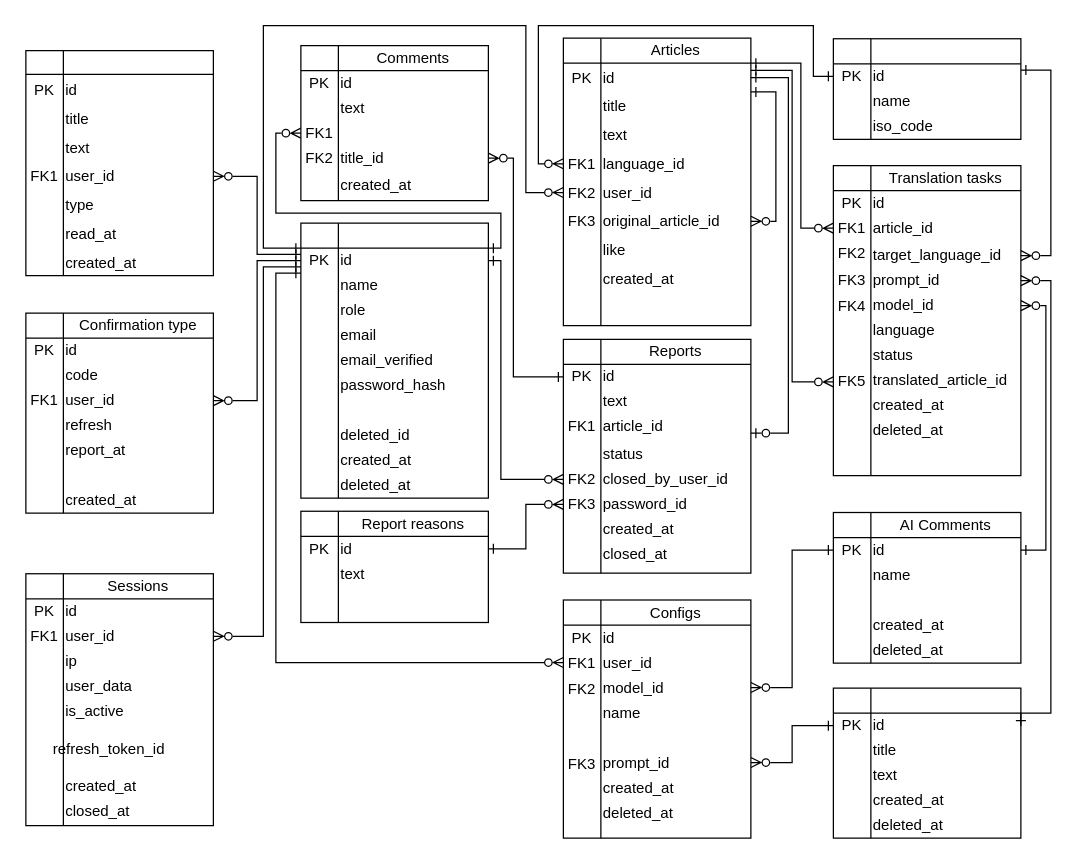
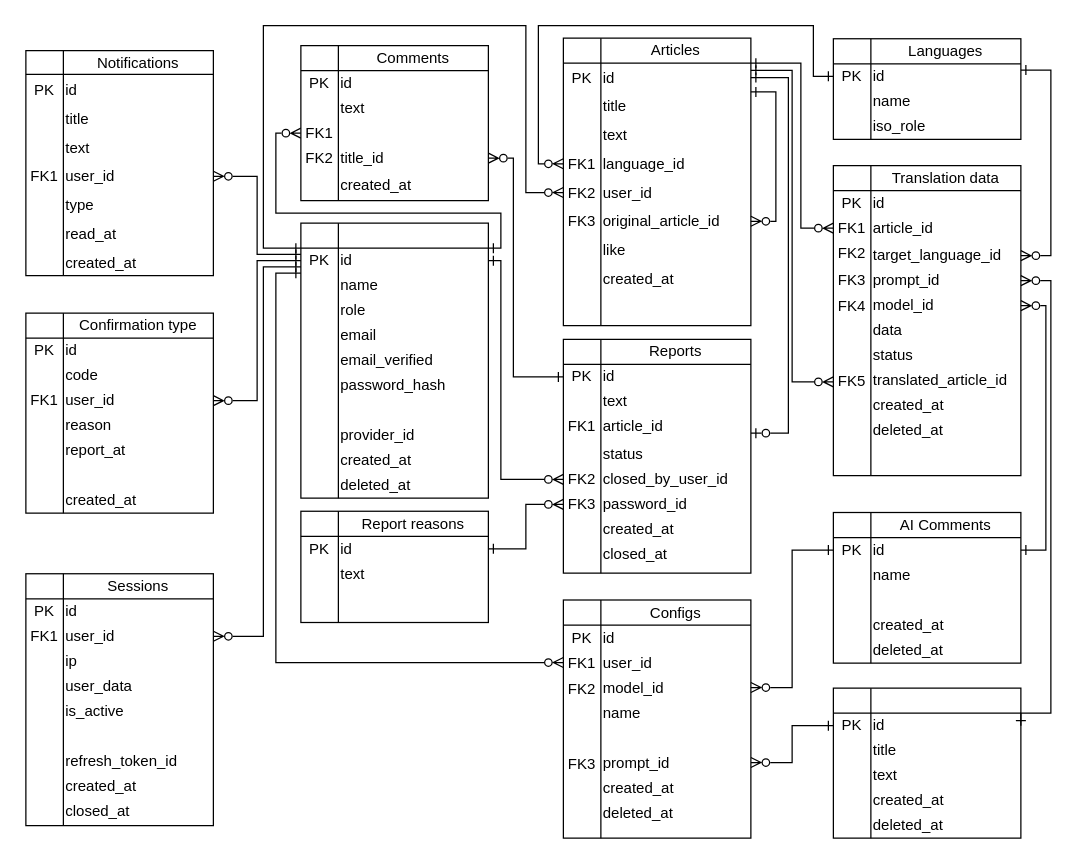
none -> (946, 51)
none -> (138, 63)
(905, 127) -> (903, 127)
(946, 178) -> (946, 178)
(905, 331) -> (890, 331)
(95, 426) -> (91, 426)
(379, 436) -> (383, 436)
(126, 749) -> (138, 761)
